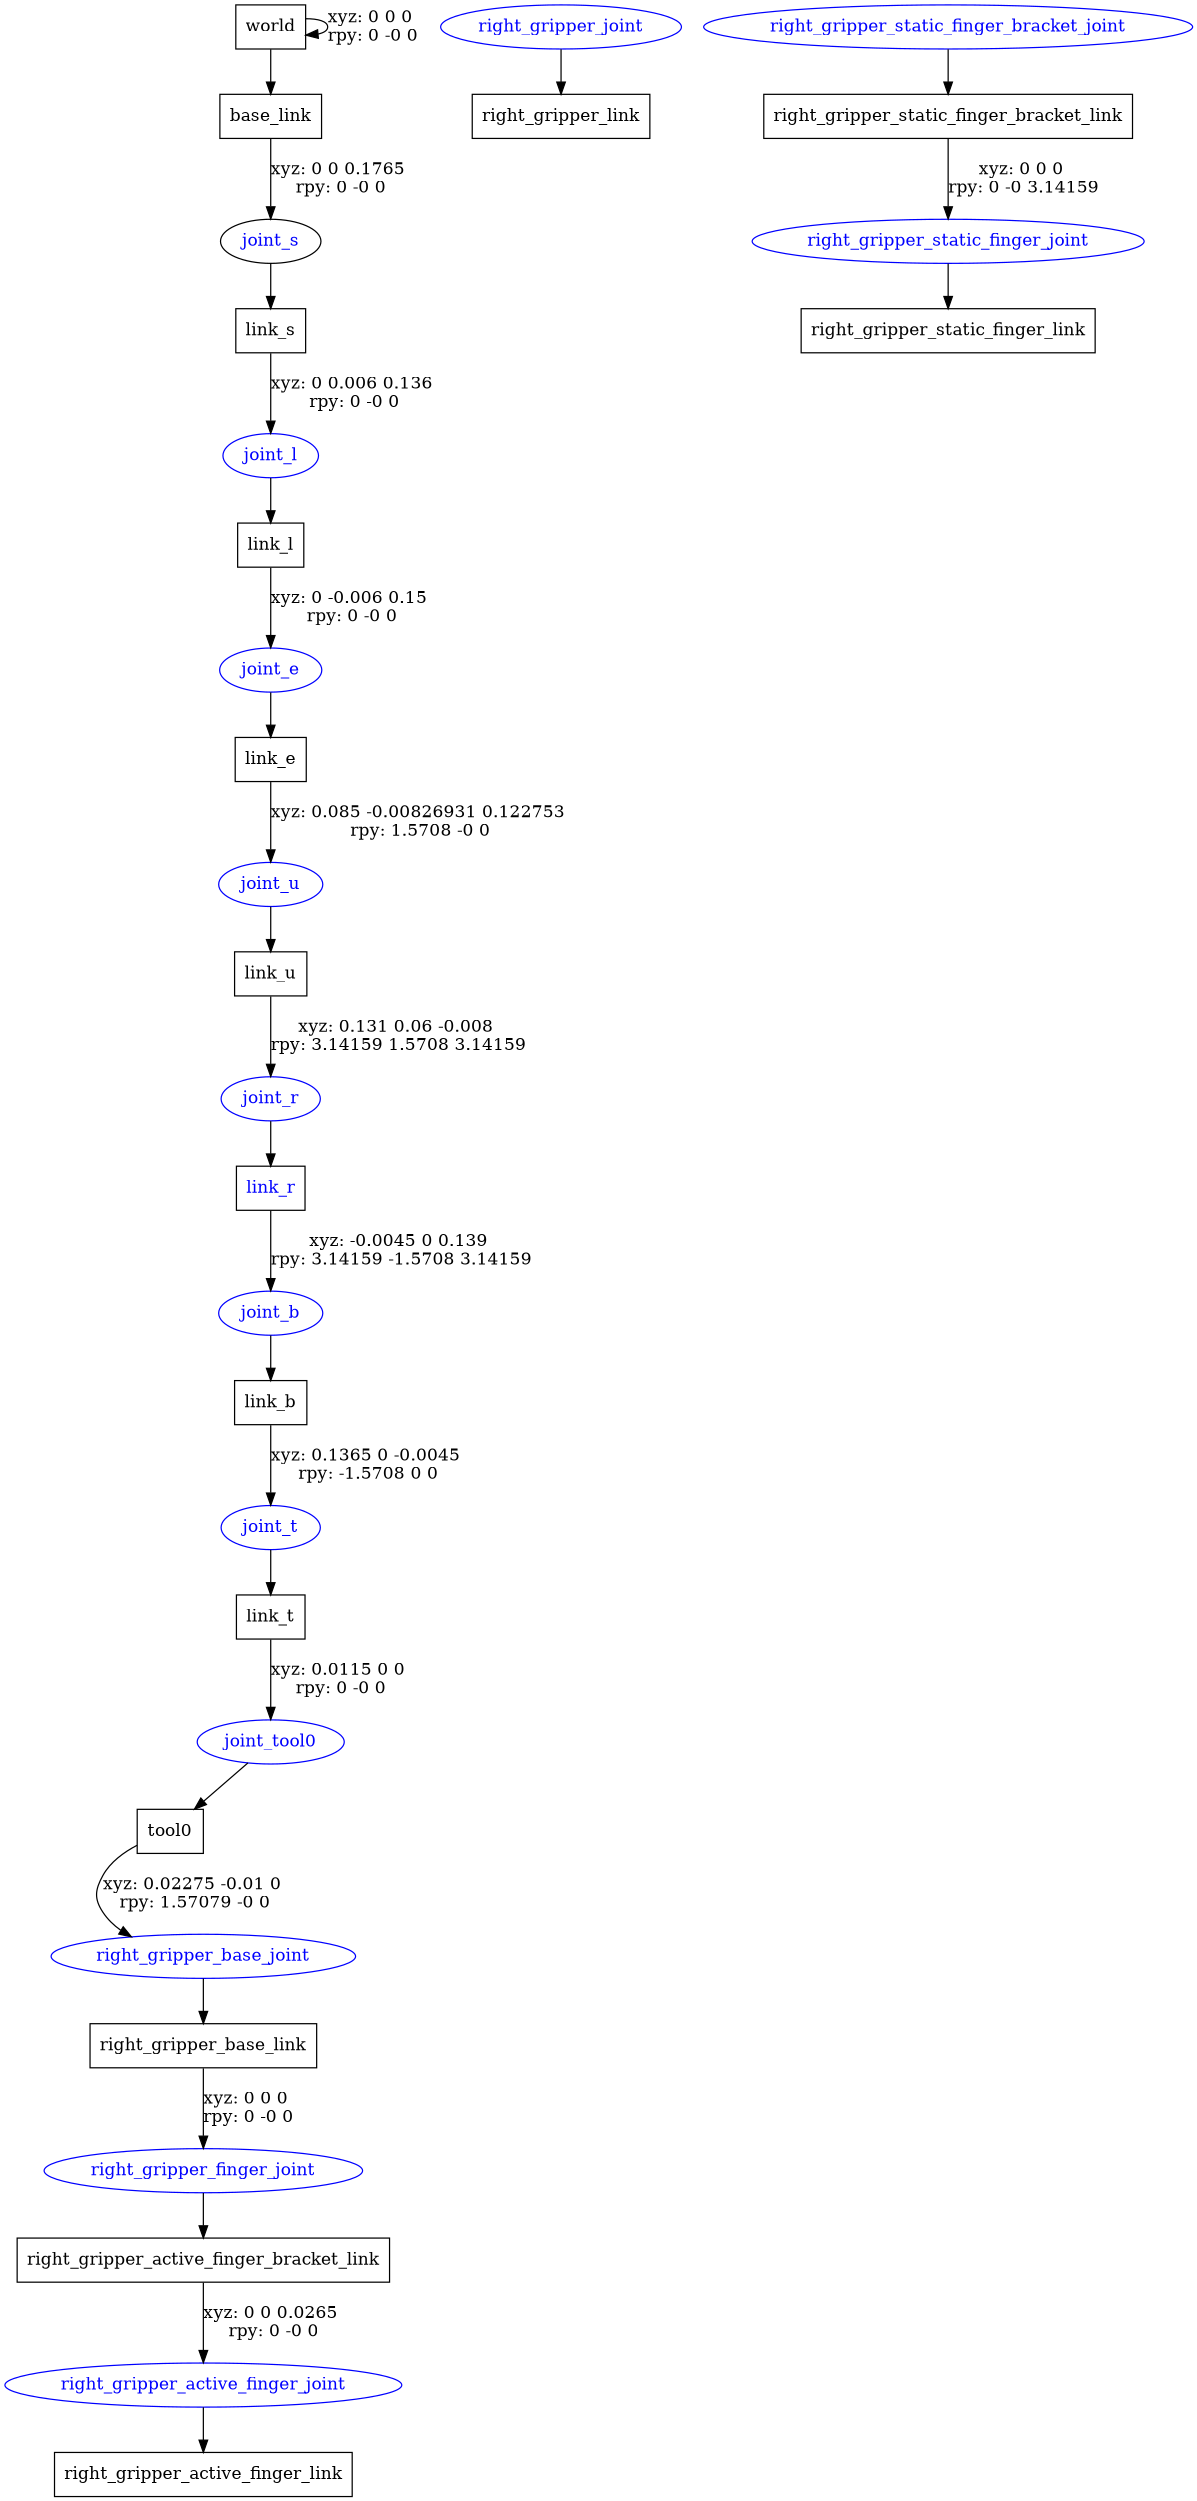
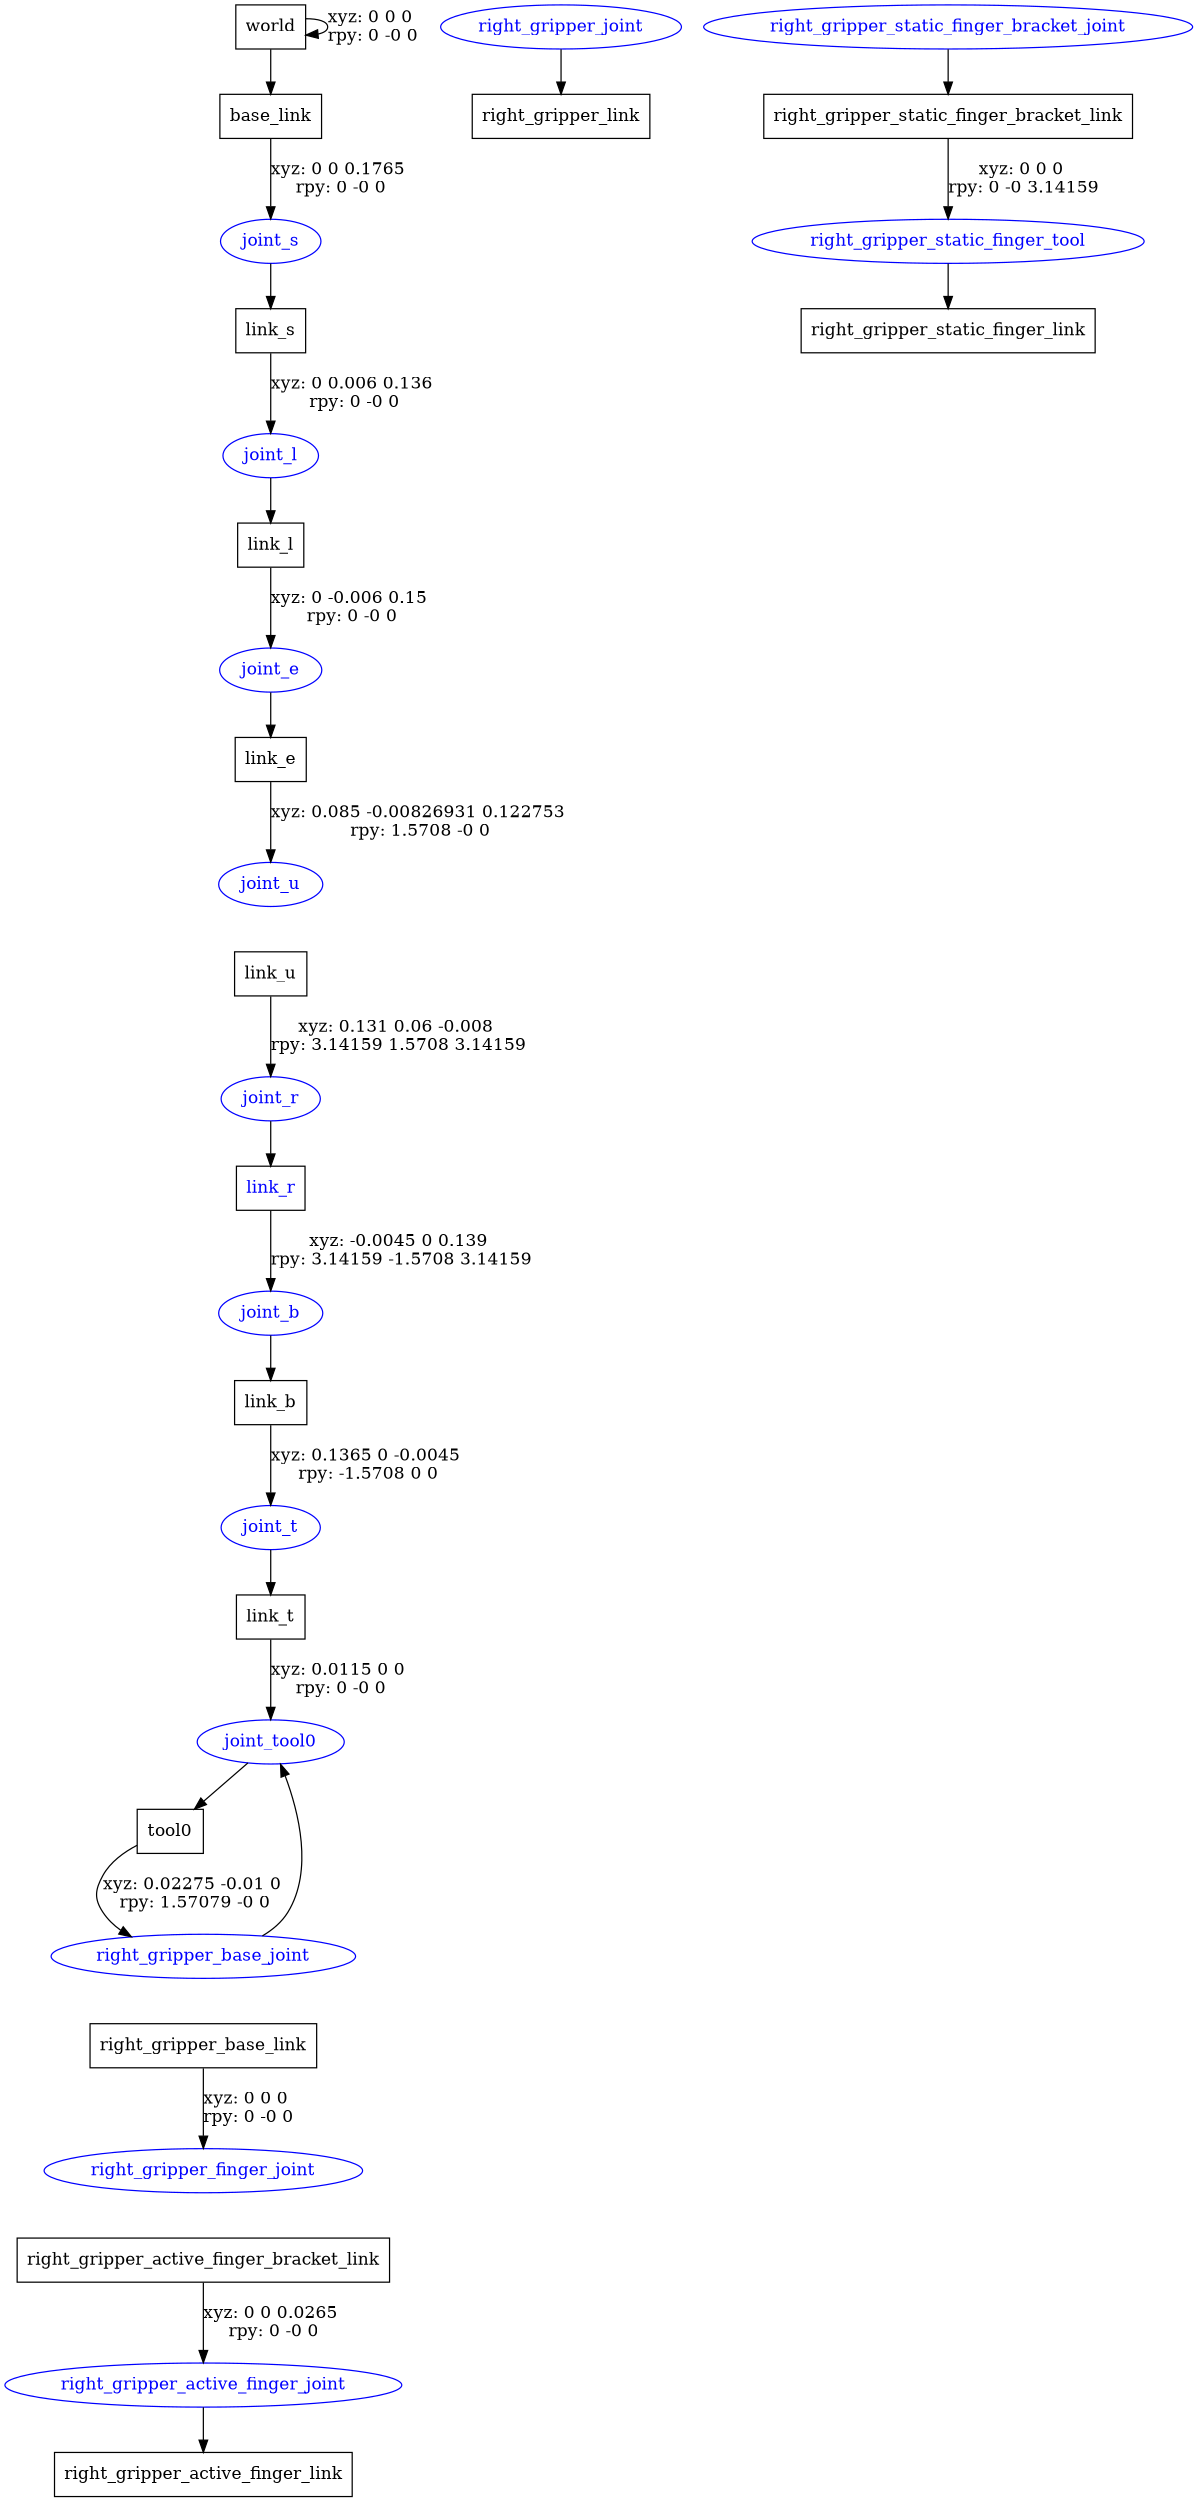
(271, 241) -> (271, 241)
(948, 241) -> (948, 241)
(271, 923) -> none
(203, 1995) -> (302, 1862)
(203, 2209) -> none
